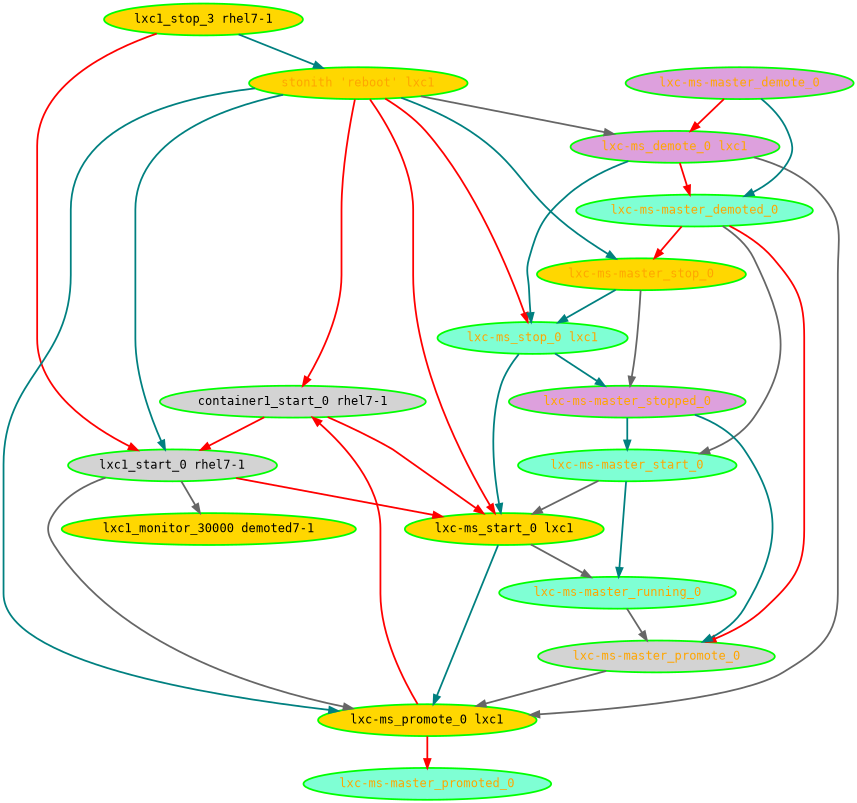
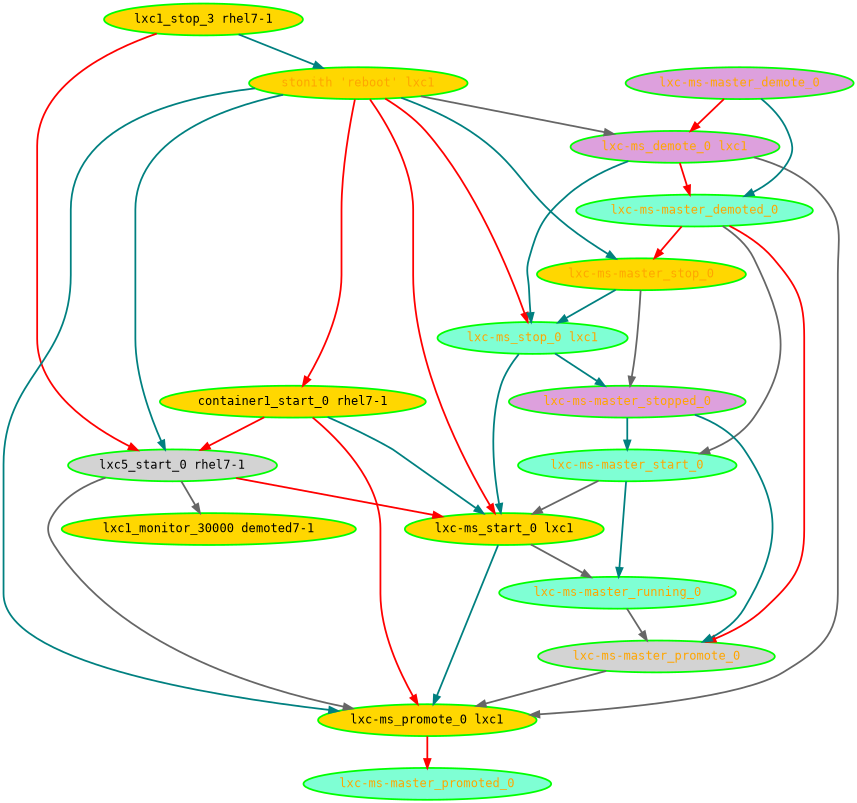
(293, 402) -> (293, 402)
(405, 458) -> (405, 458)
(173, 465) -> (173, 465)
(380, 558) -> (380, 549)
